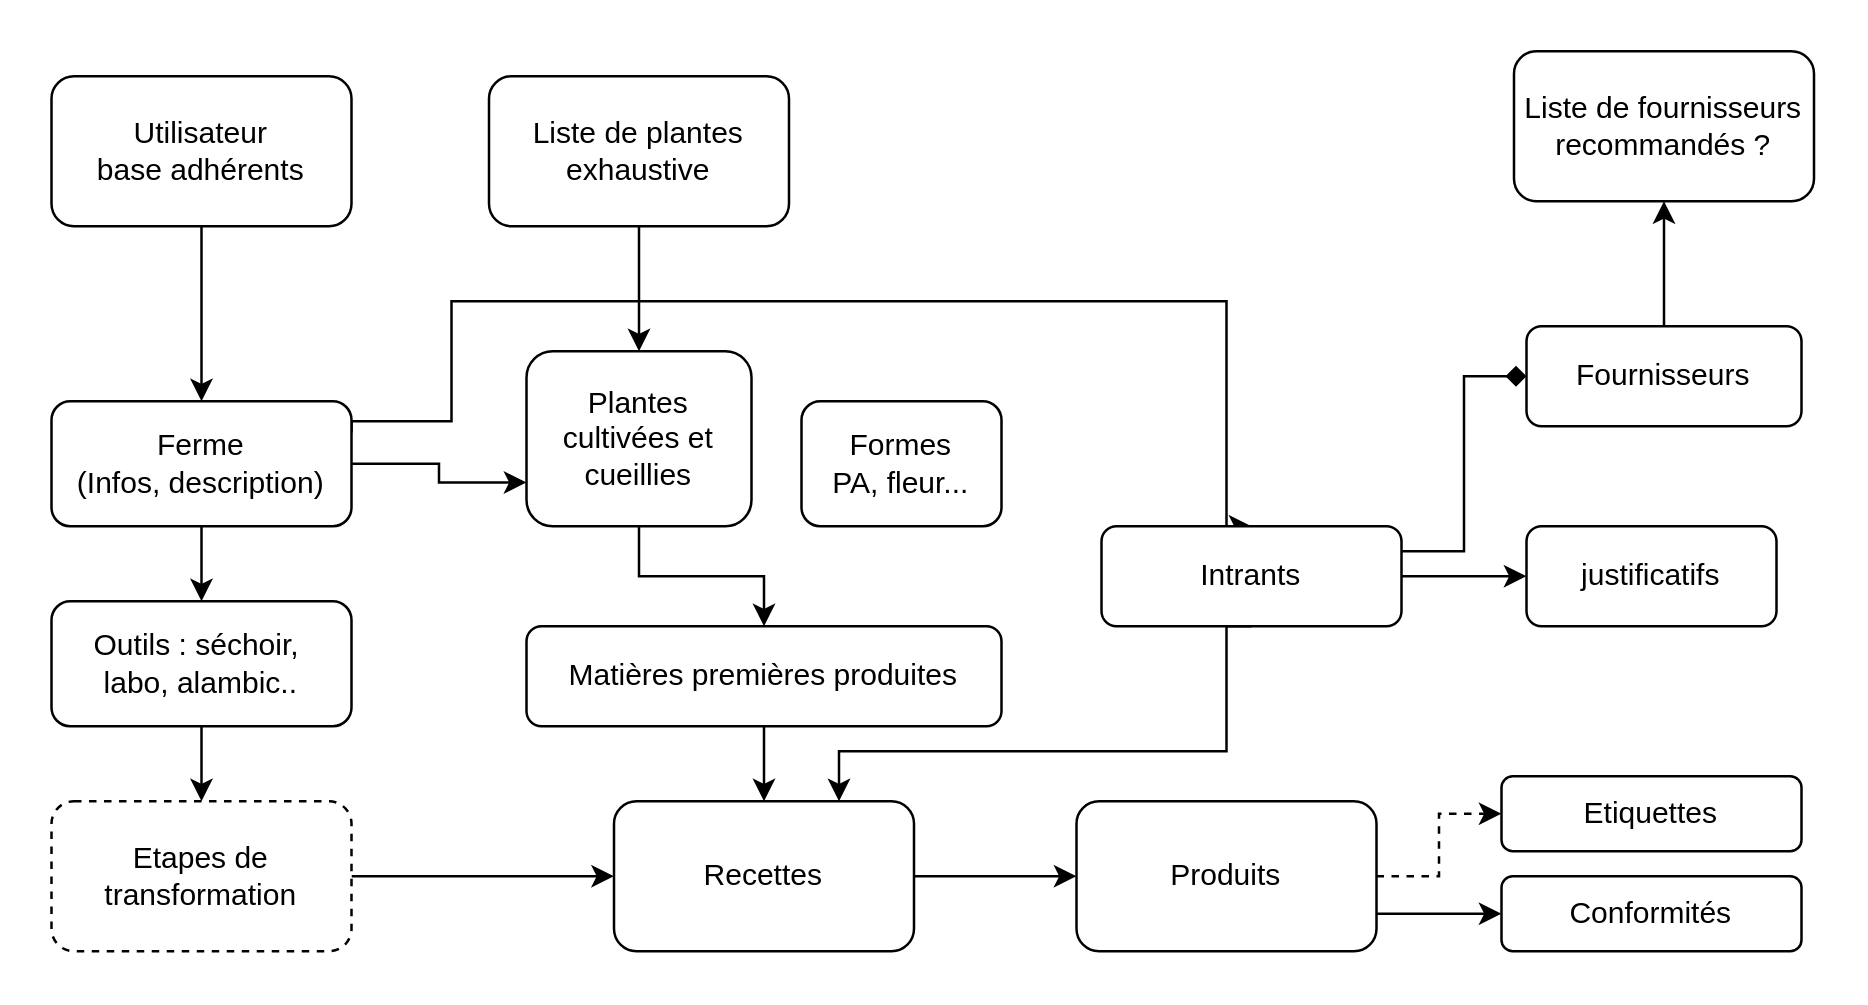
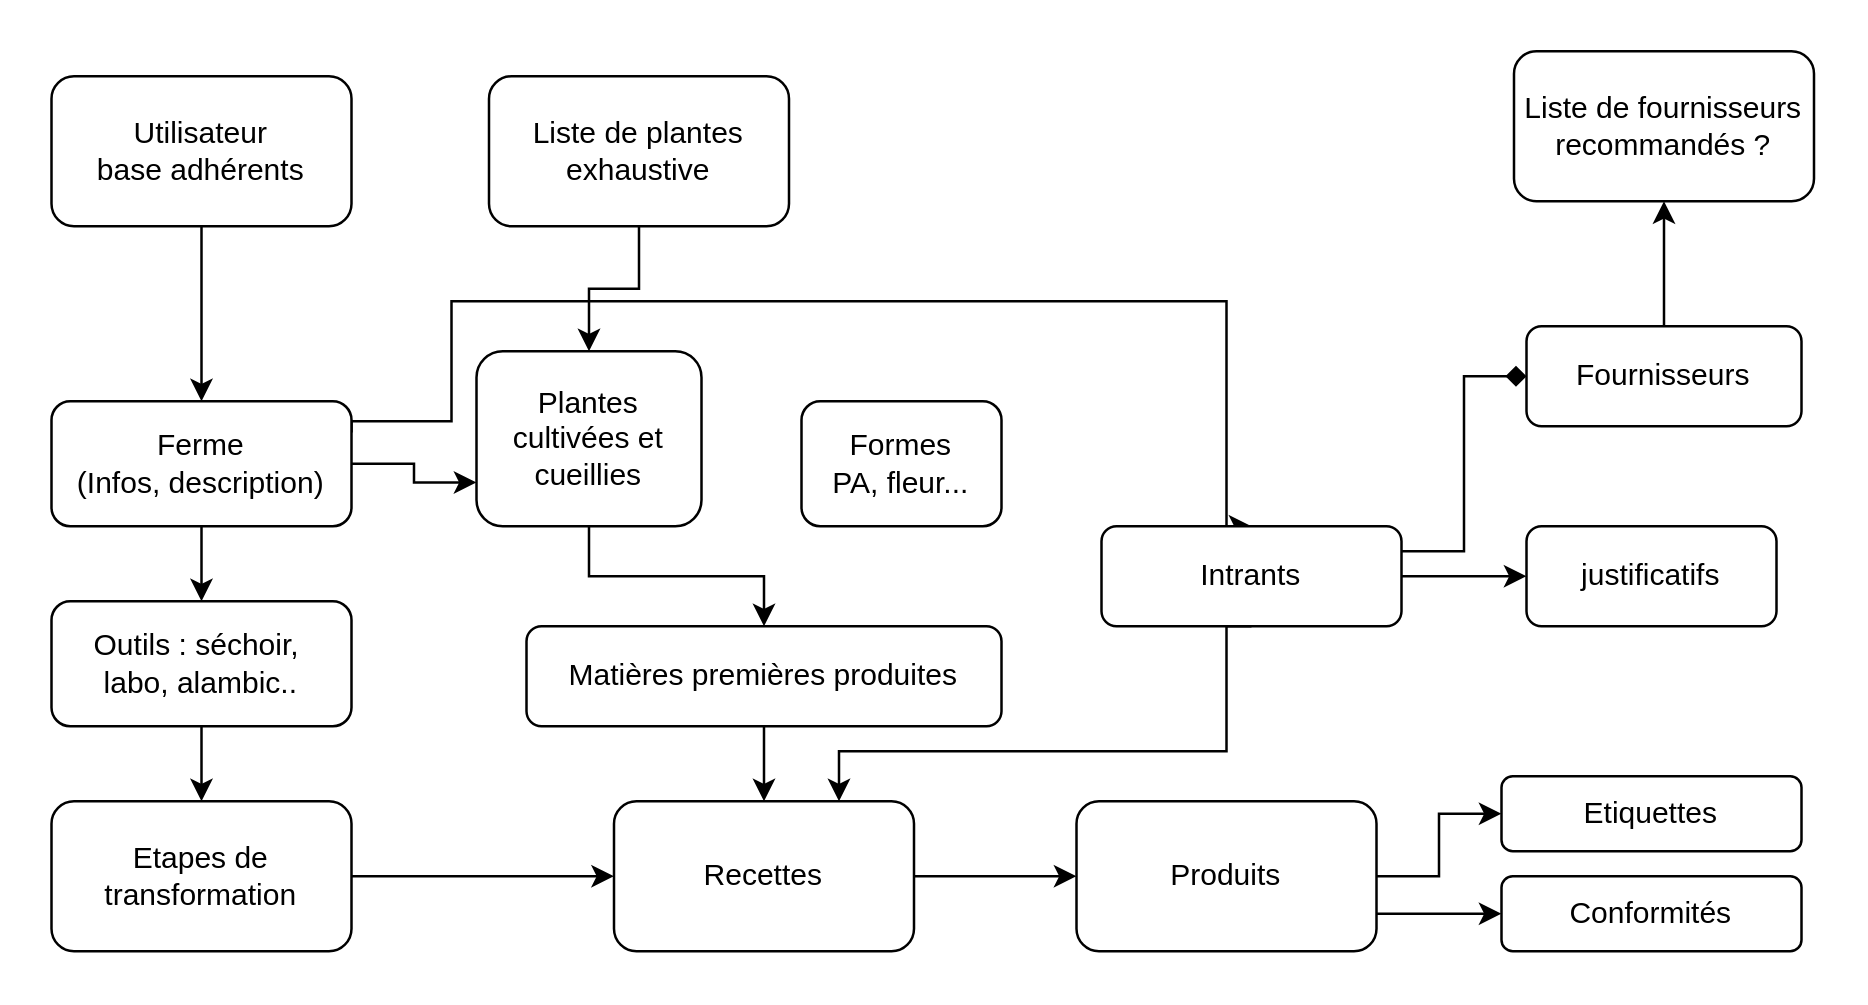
(639, 439) -> (589, 439)
(1439, 853) -> (1439, 853)
(201, 876) -> (201, 876)
